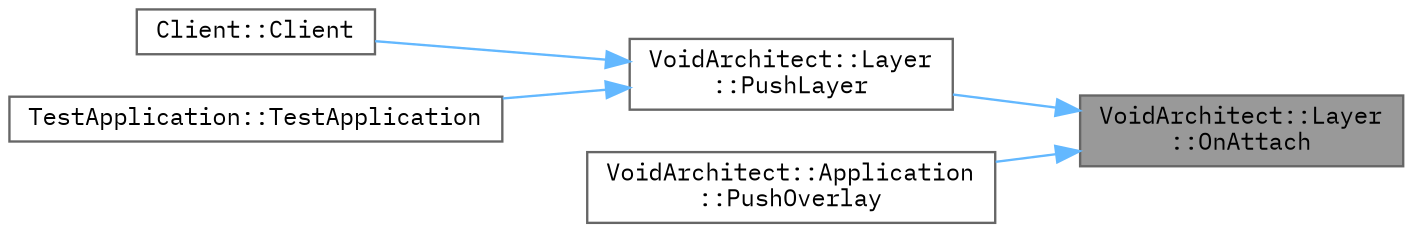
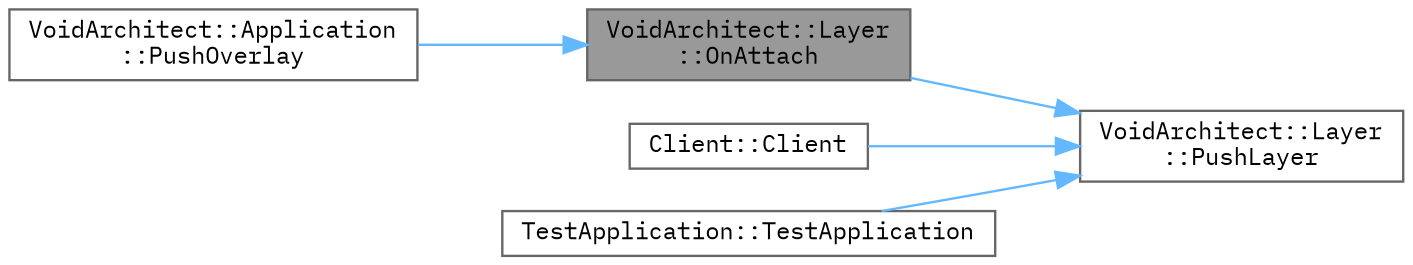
(1005, 101) -> (983, 93)
